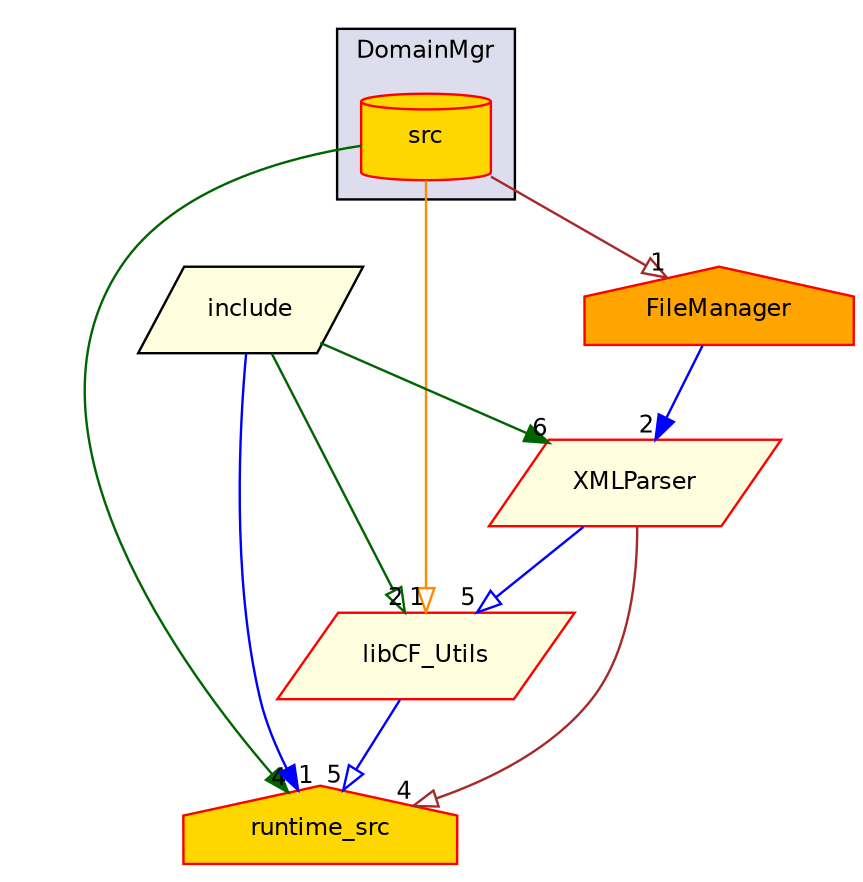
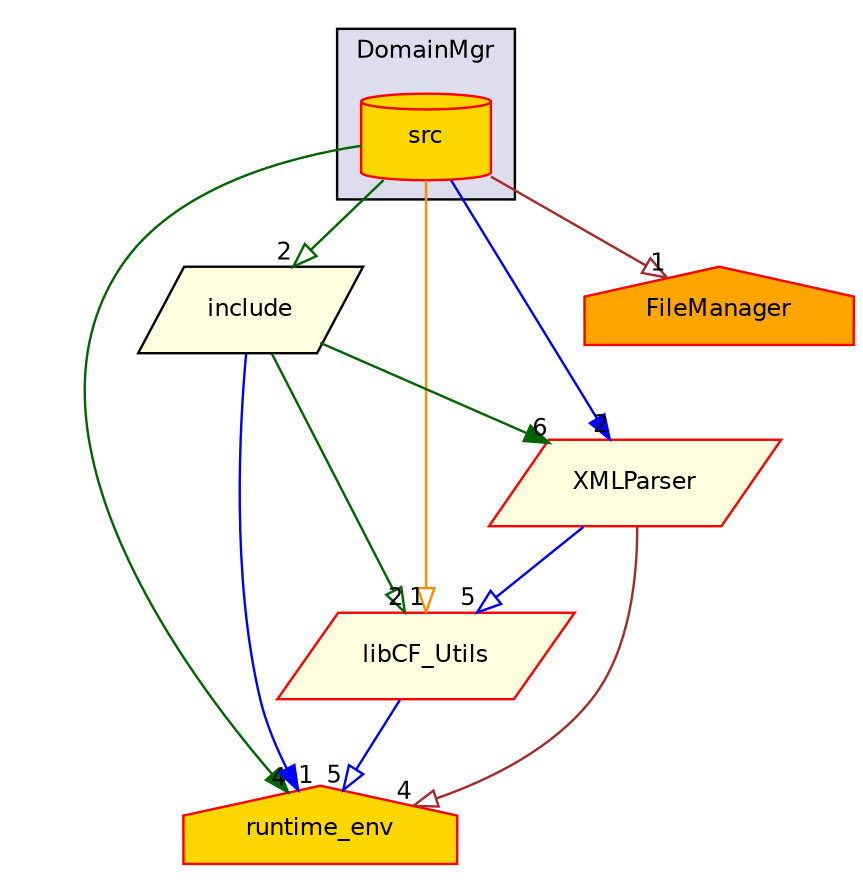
none -> (347, 215)
(684, 382) -> (524, 299)
(320, 829) -> (320, 829)
